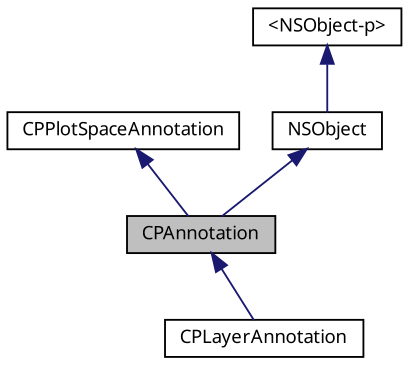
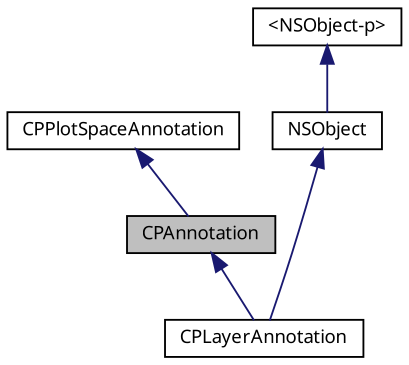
(257, 188) -> (295, 244)
